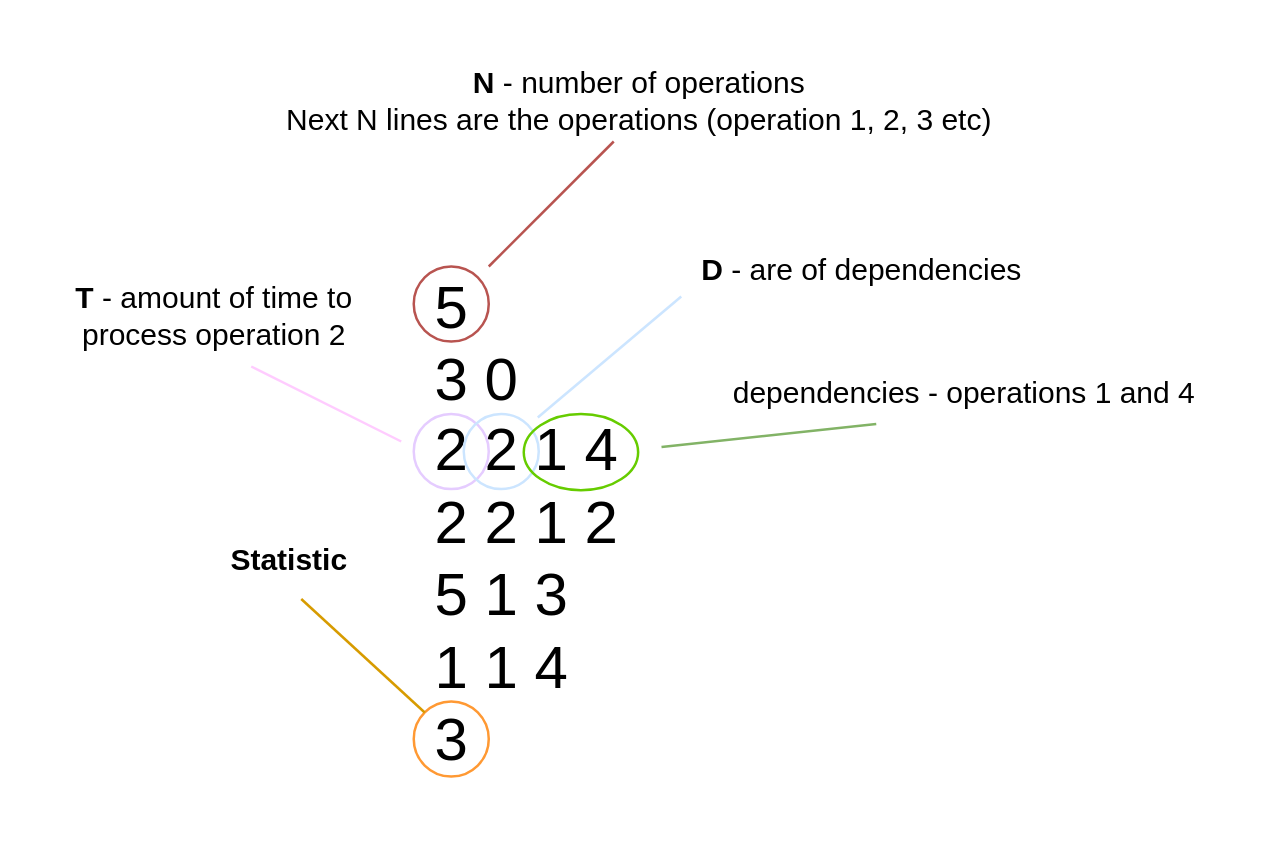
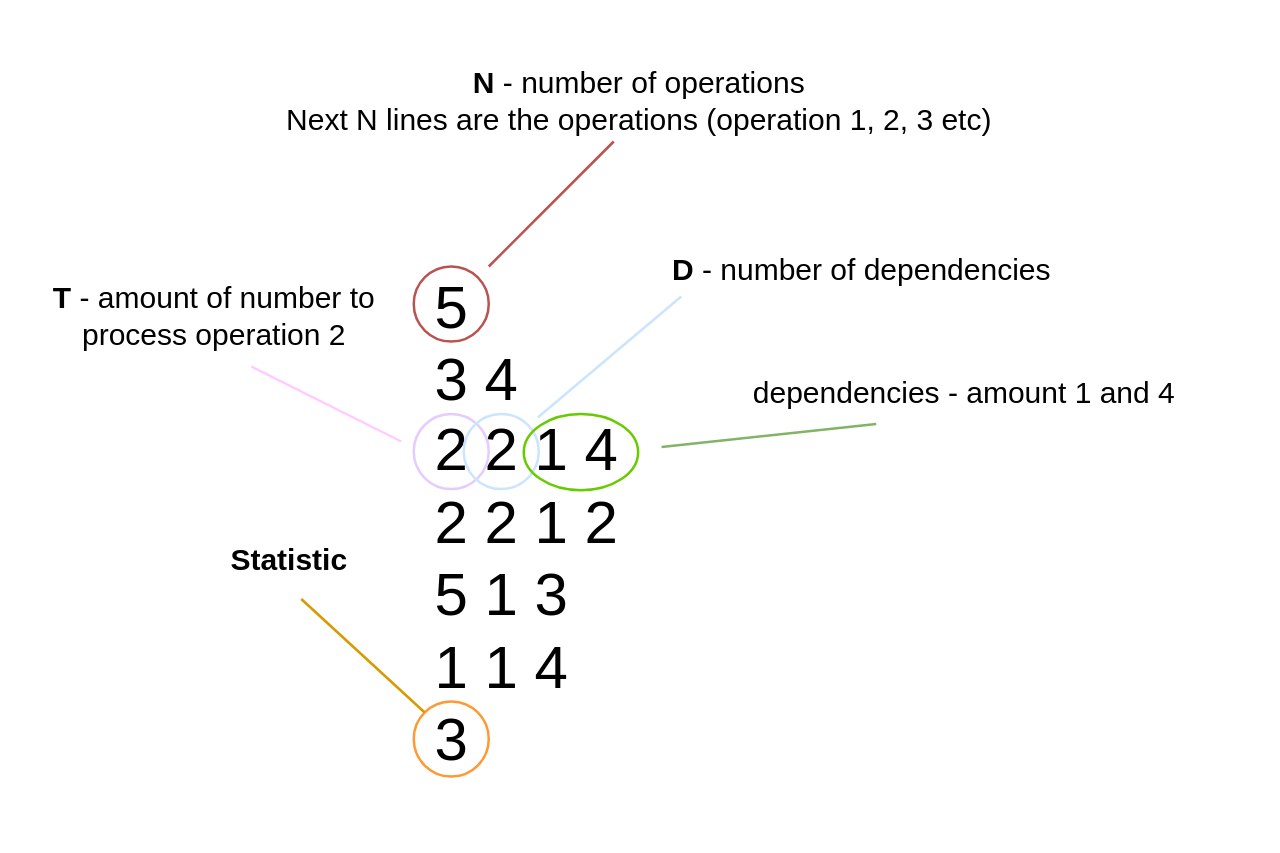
(863, 271) -> (863, 271)
(215, 316) -> (215, 316)
(965, 394) -> (965, 394)
(528, 524) -> (528, 524)
